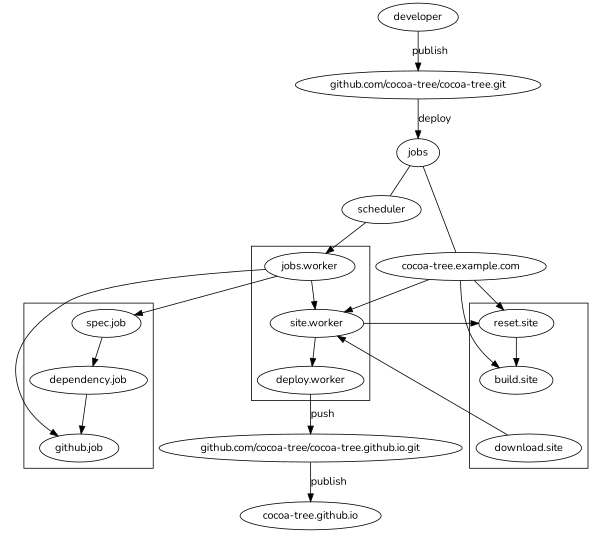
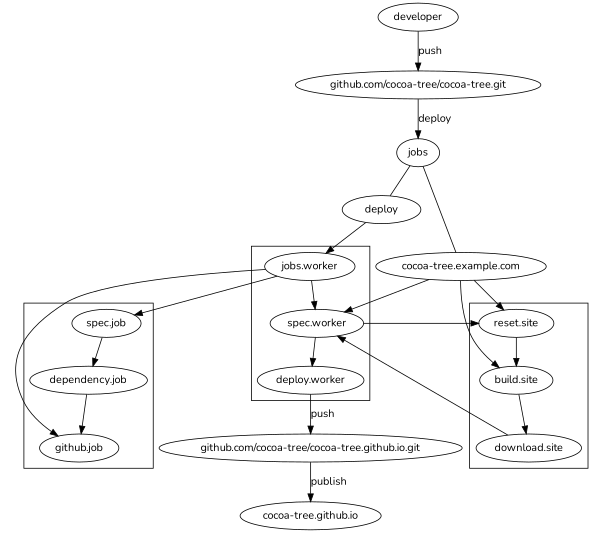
(430, 51) -> (430, 51)
(382, 210) -> (382, 210)
(317, 323) -> (317, 323)
none -> (522, 410)
